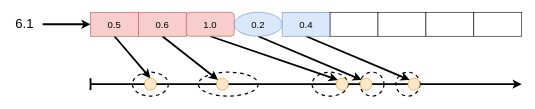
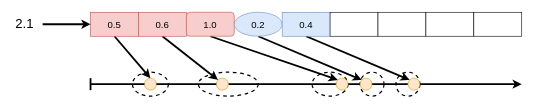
(24, 24) -> (24, 24)
